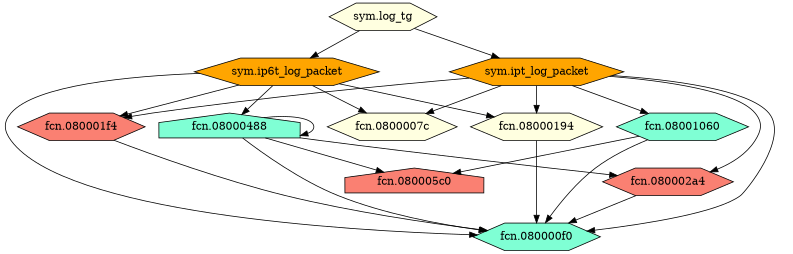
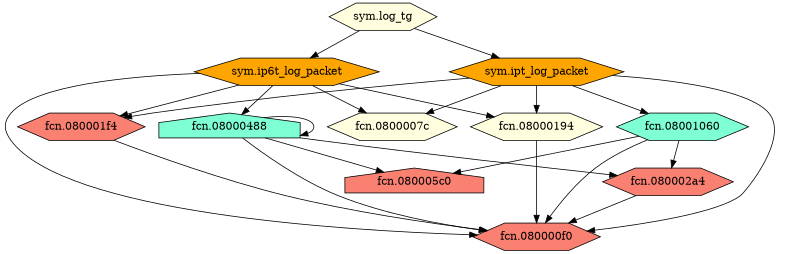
(734, 99) -> (676, 151)
(537, 237) -> (537, 237)
